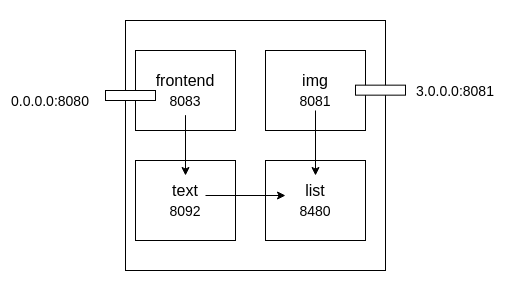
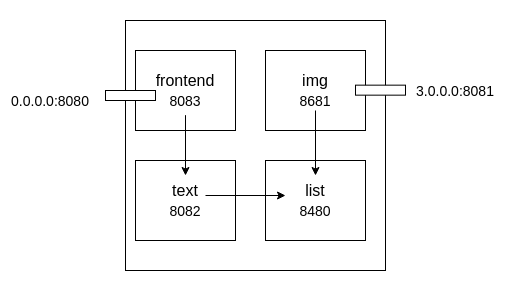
(316, 101) -> (316, 101)
(186, 211) -> (186, 211)
